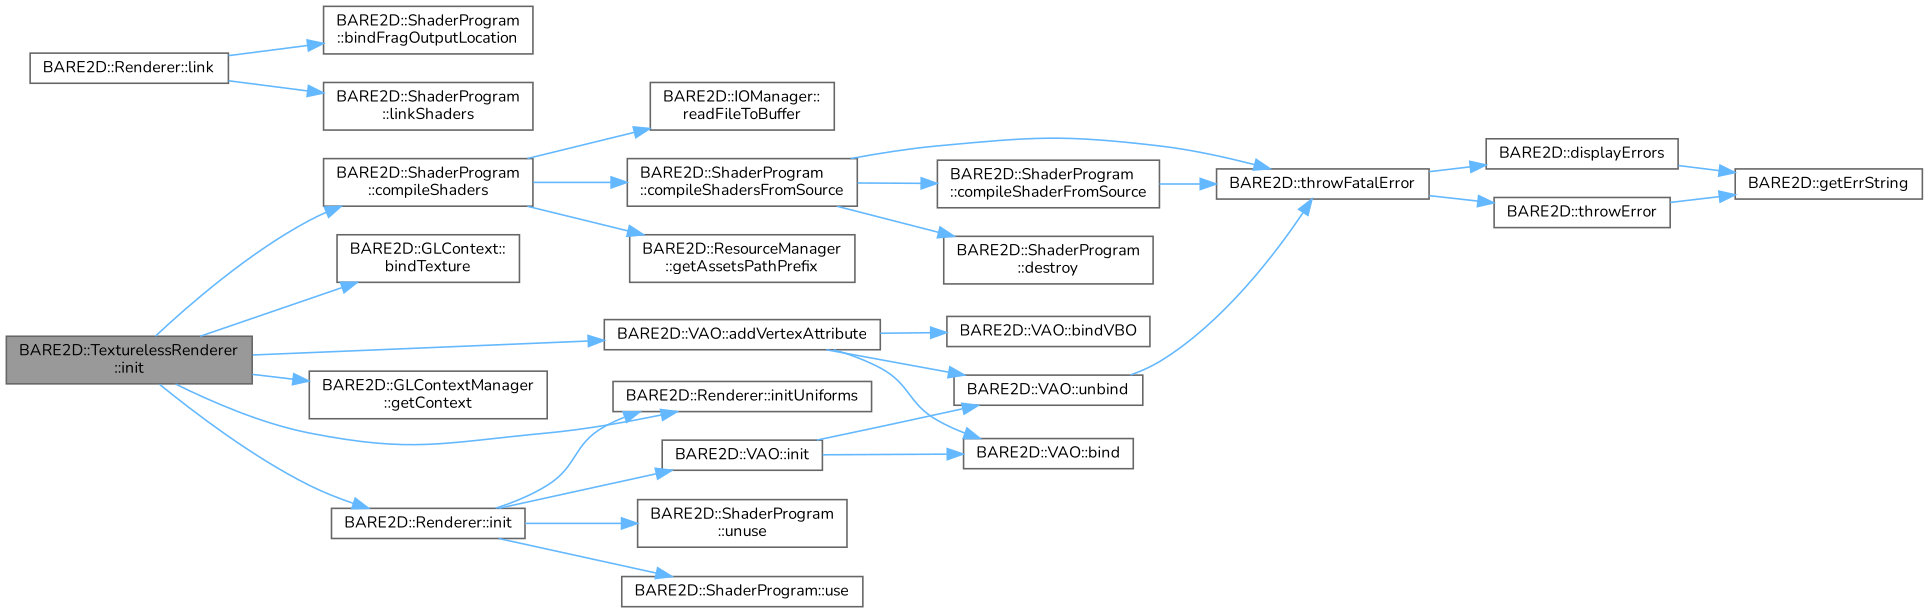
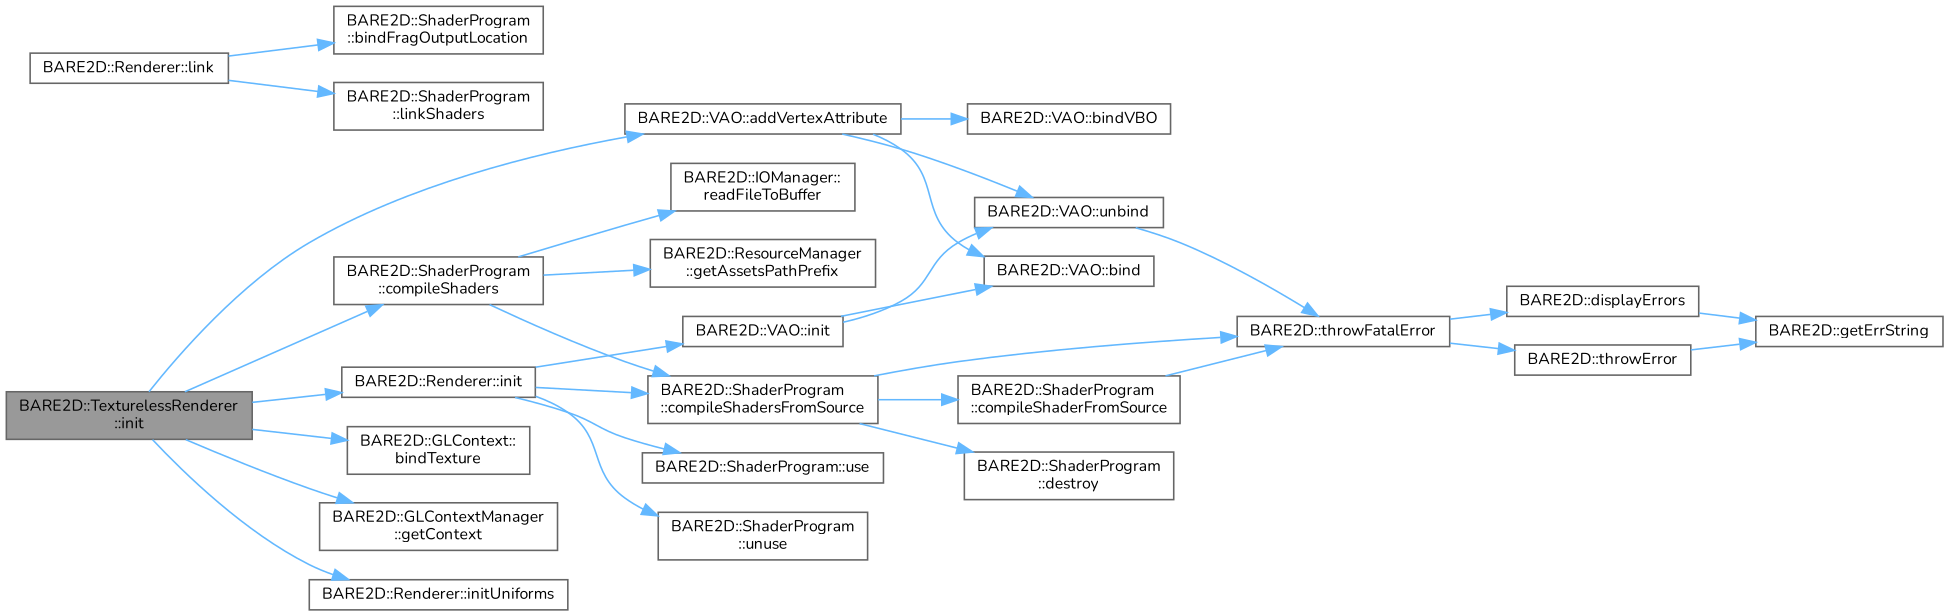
(565, 470) -> (584, 390)
